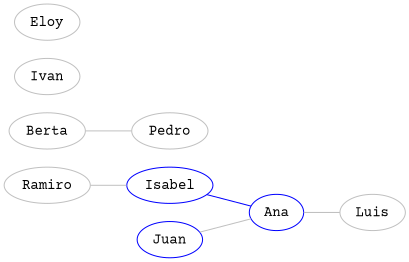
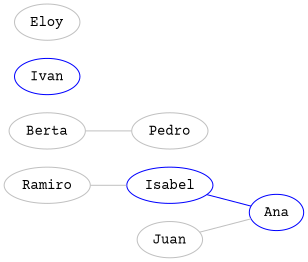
(47, 77) -> (47, 77)
(373, 212) -> none
(170, 240) -> (170, 240)
